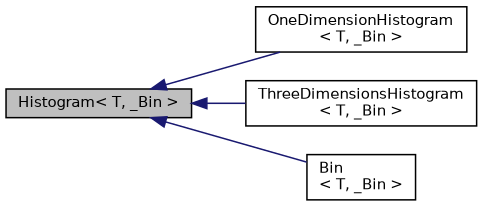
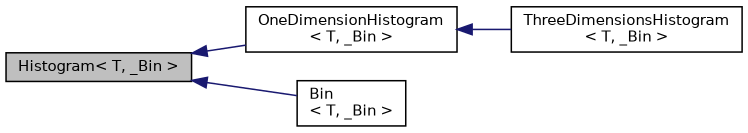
(226, 103) -> (492, 29)
